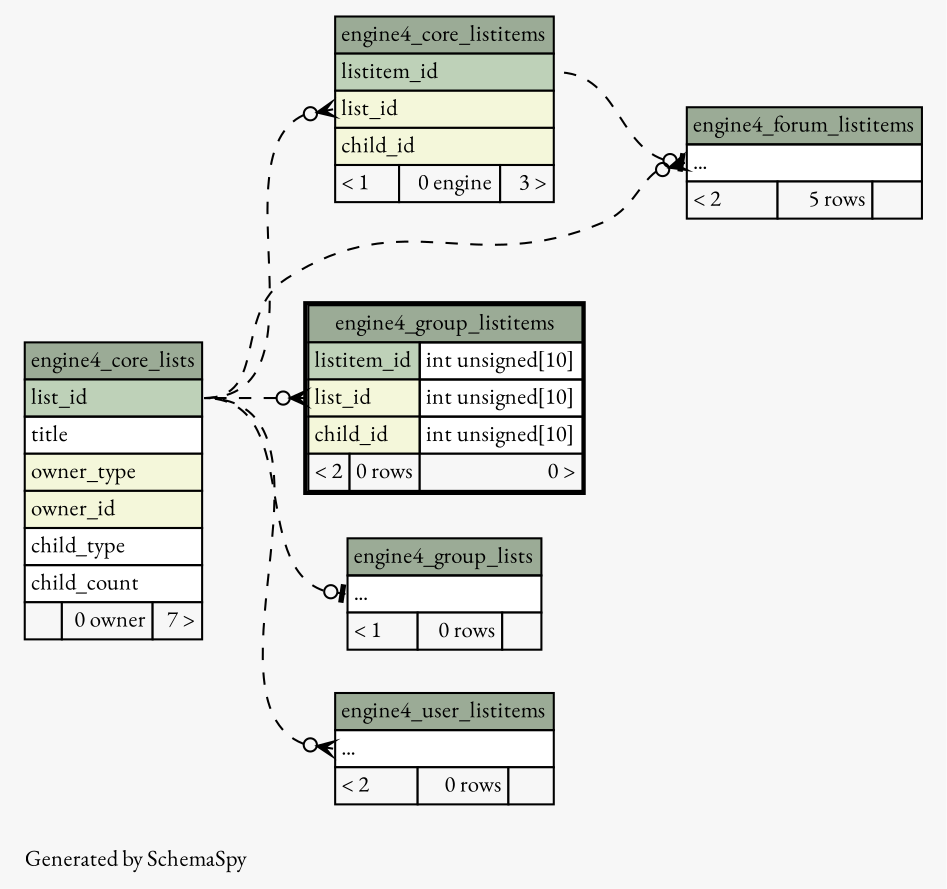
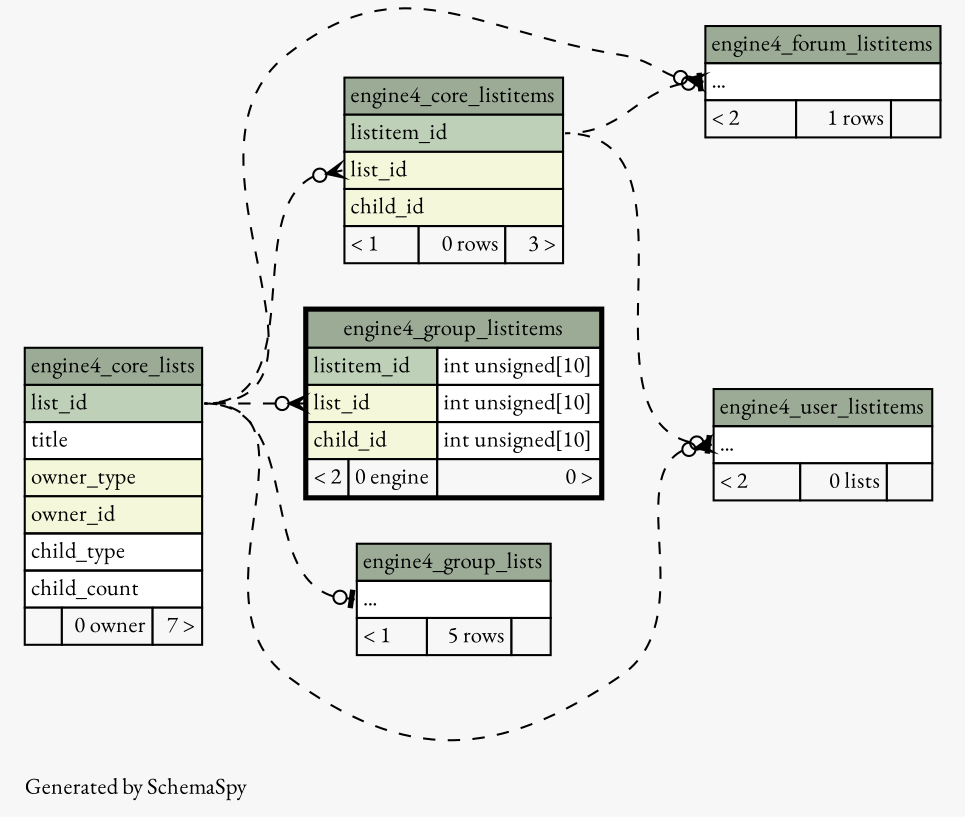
(456, 183) -> (470, 244)
(837, 199) -> (856, 118)
none -> (639, 278)
(385, 471) -> (393, 477)
(467, 630) -> (476, 635)
(473, 785) -> (855, 481)
